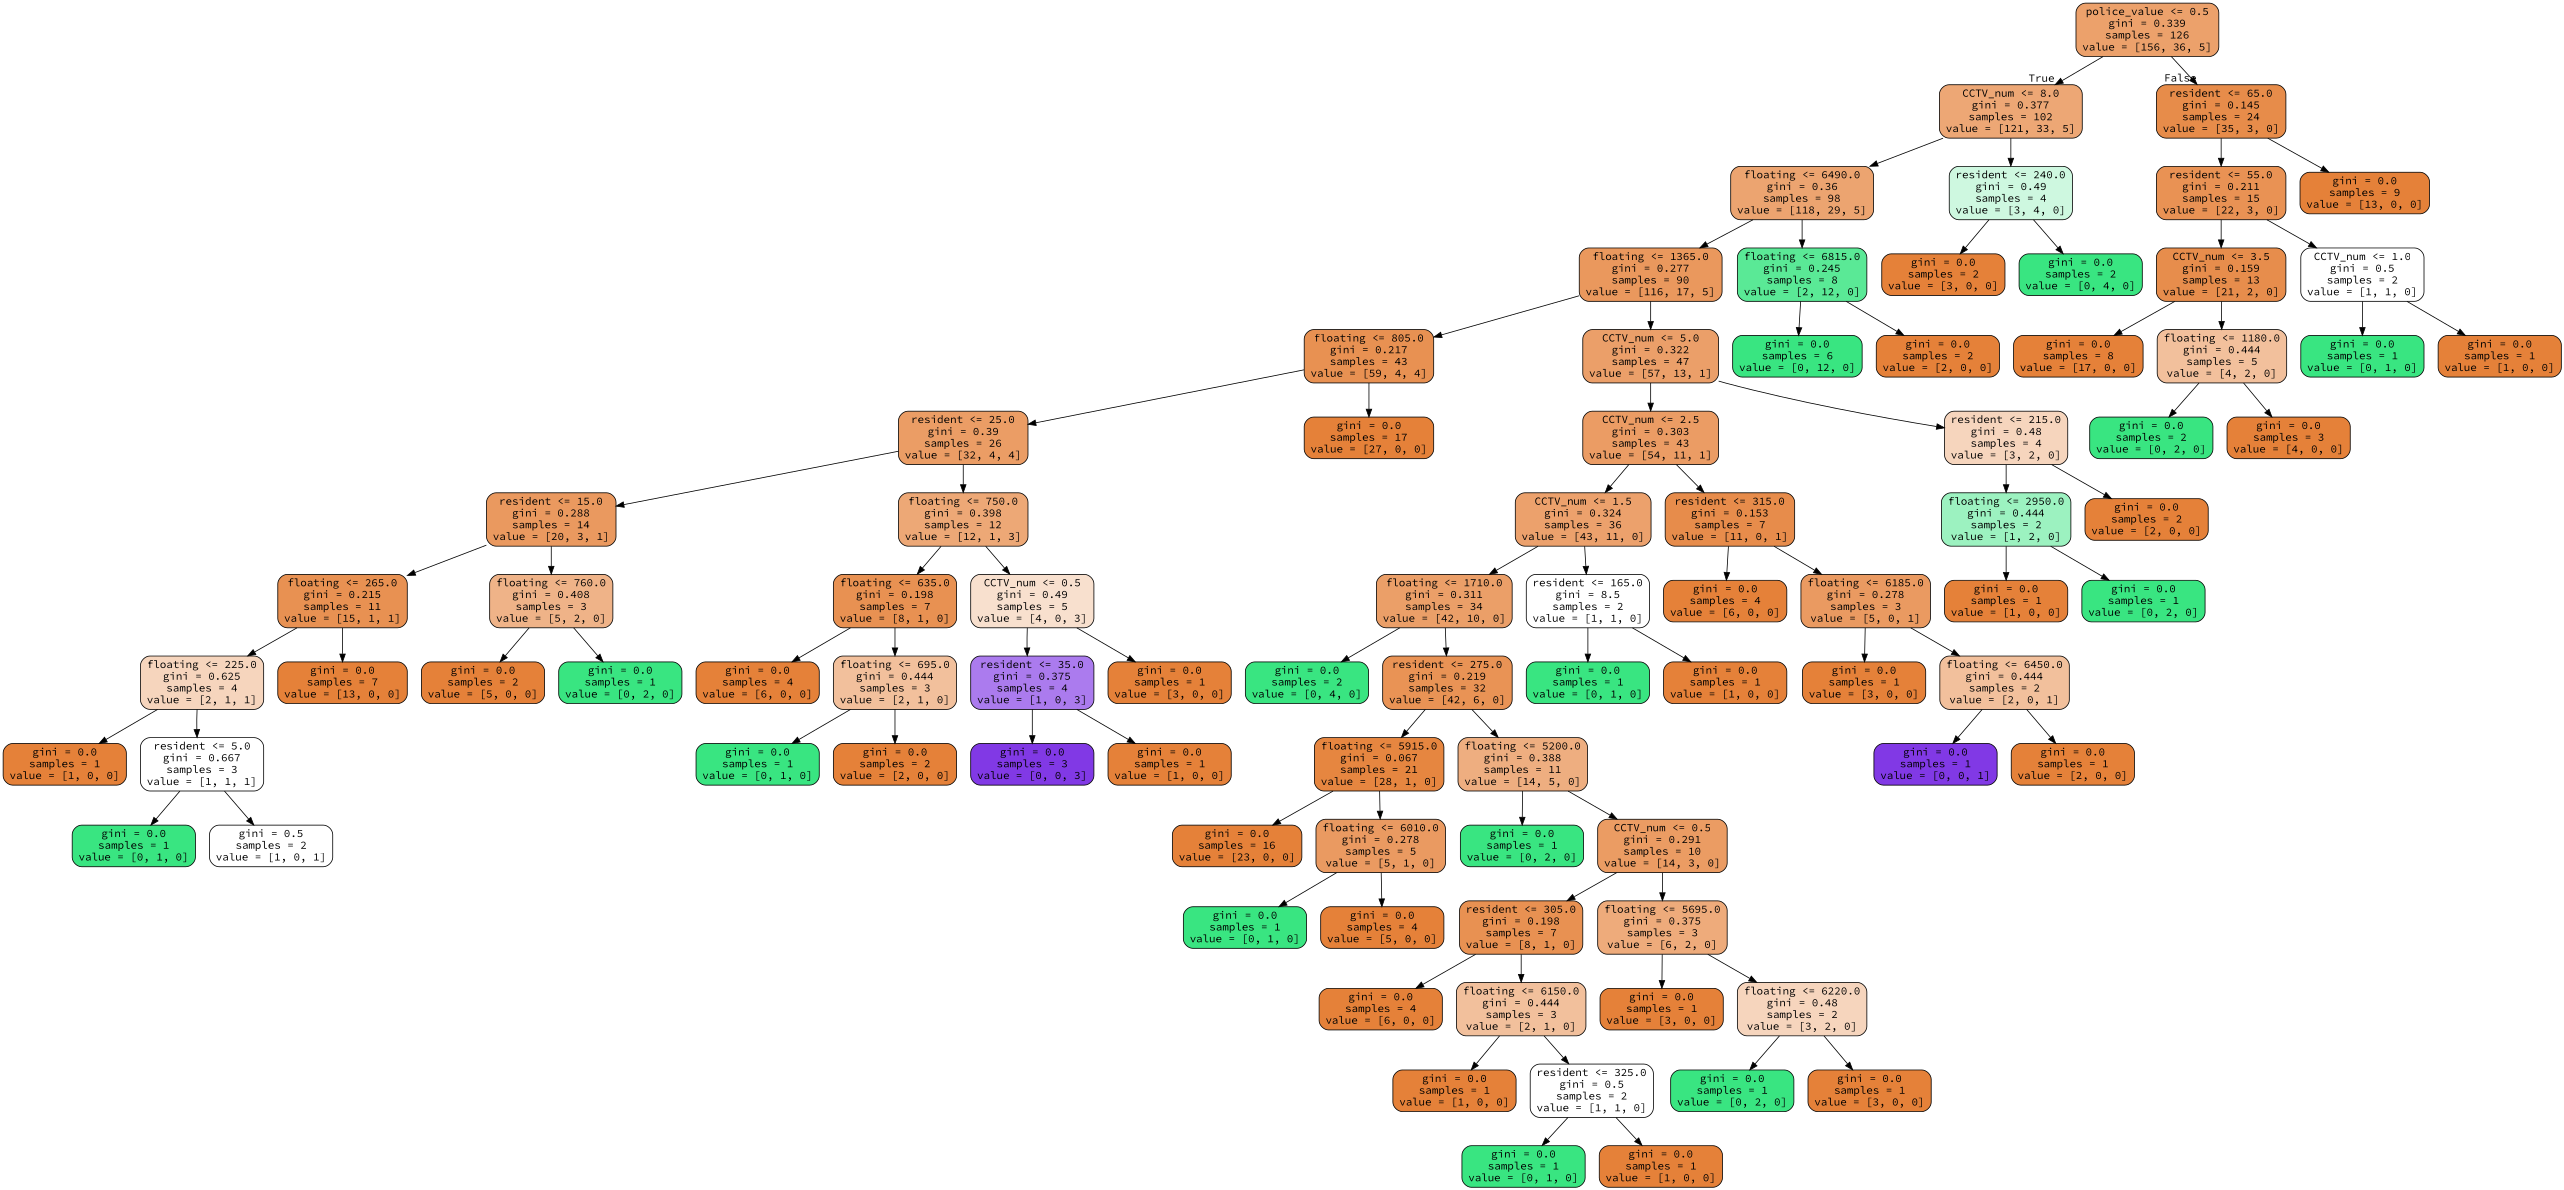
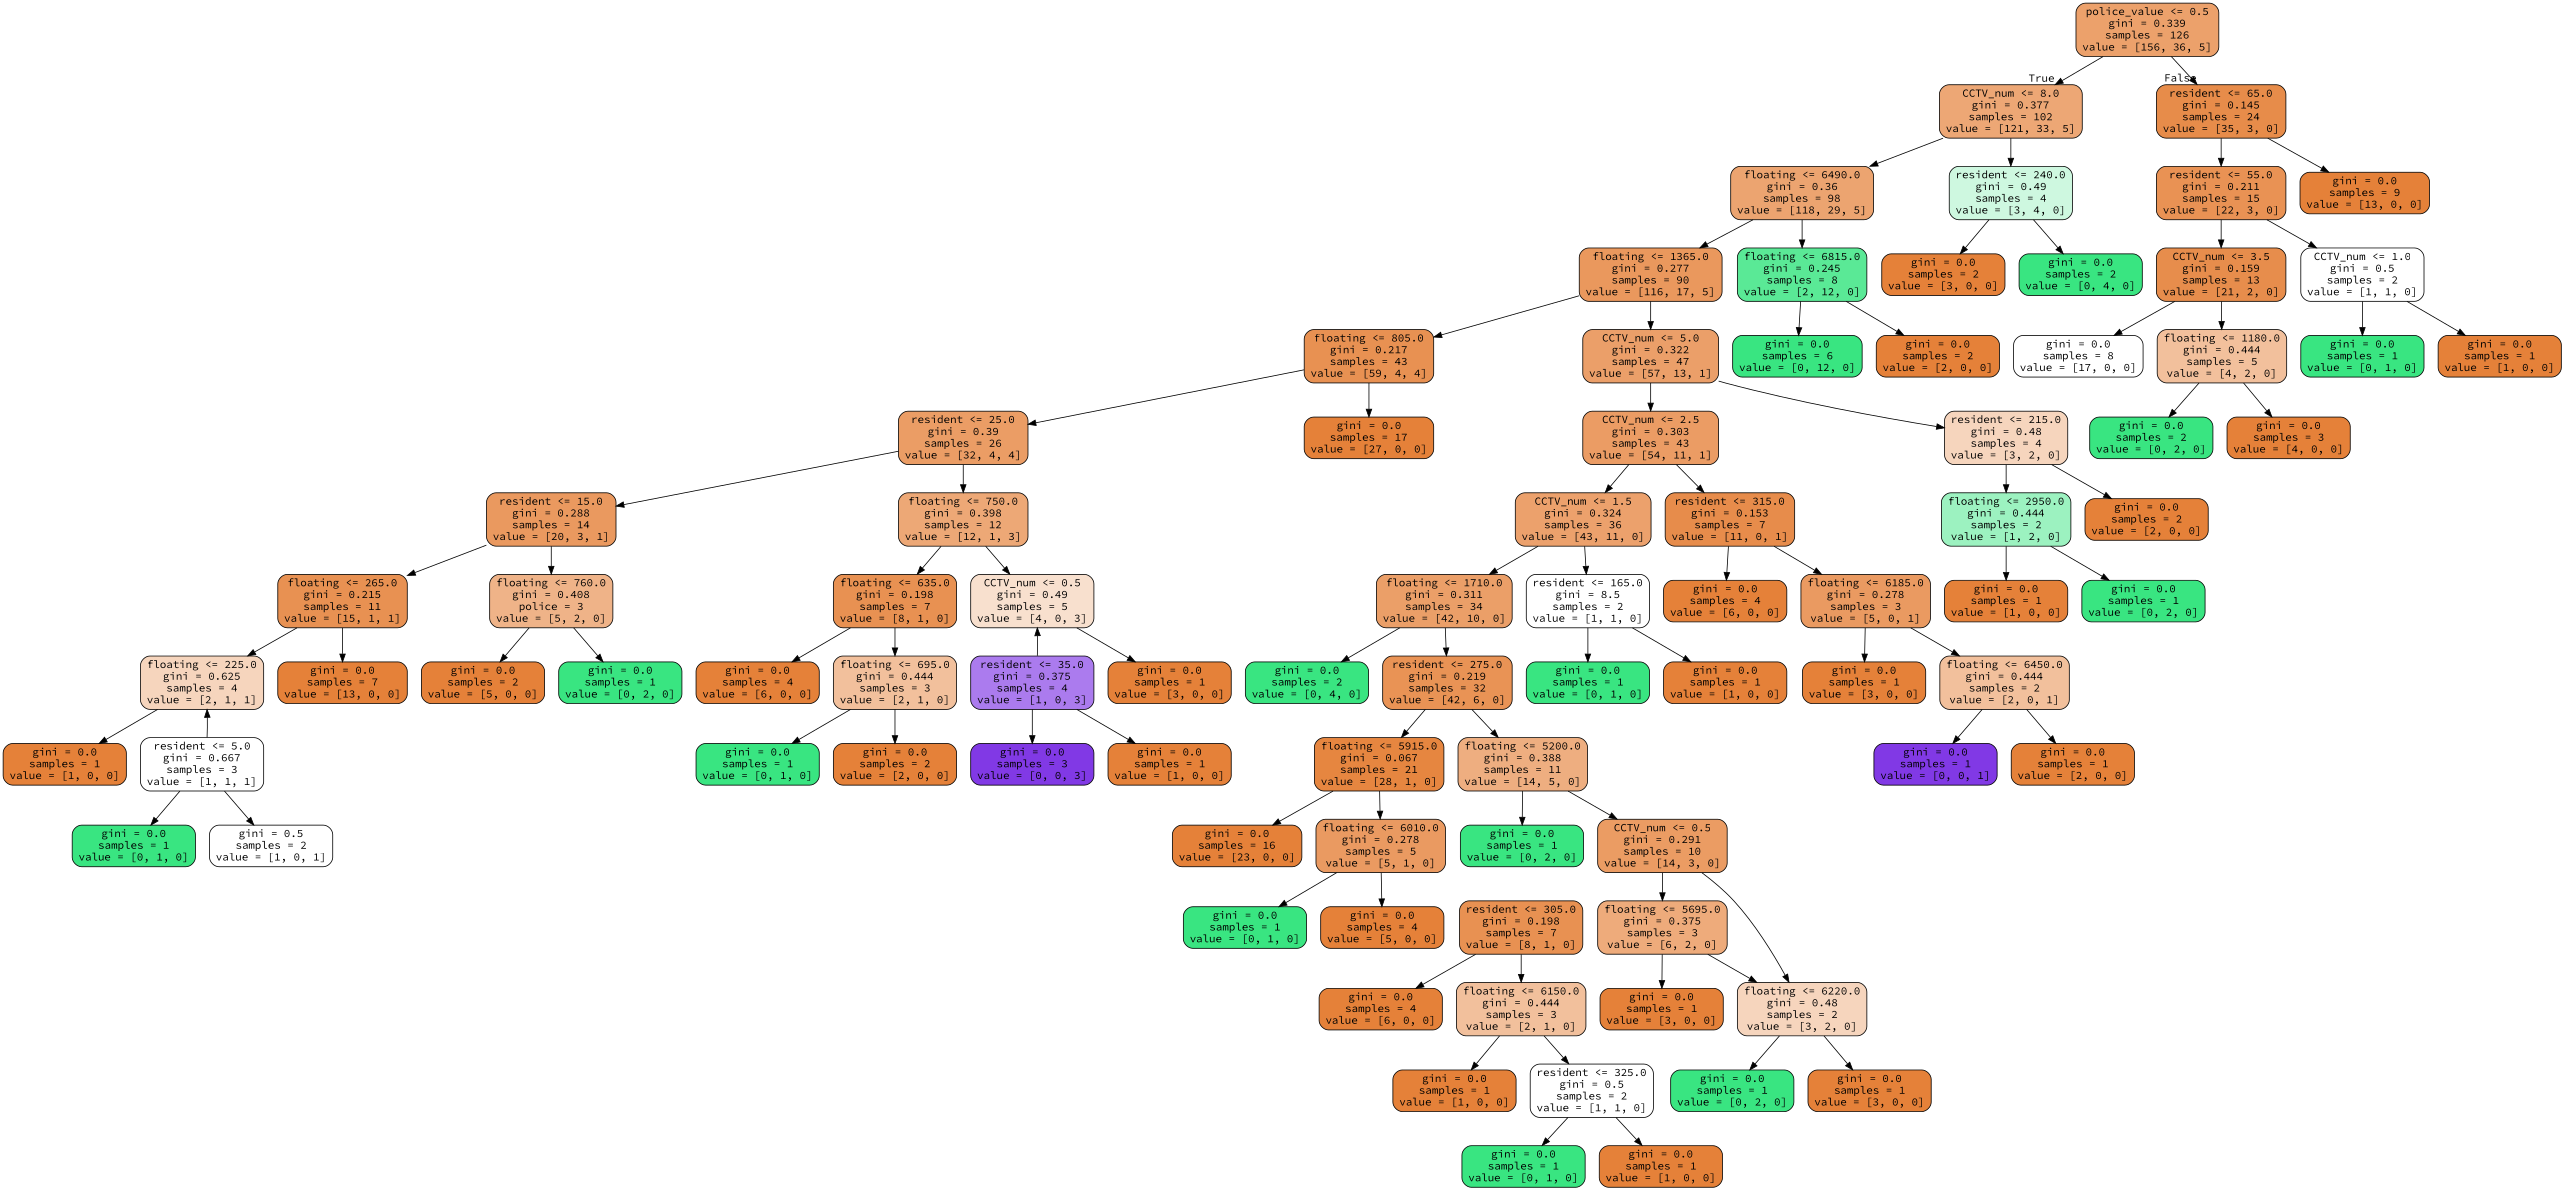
(2078, 356) -> (2078, 356)
(551, 601) -> (551, 601)
(1027, 638) -> (1038, 646)
(197, 719) -> (207, 727)
(1595, 885) -> (1749, 919)
